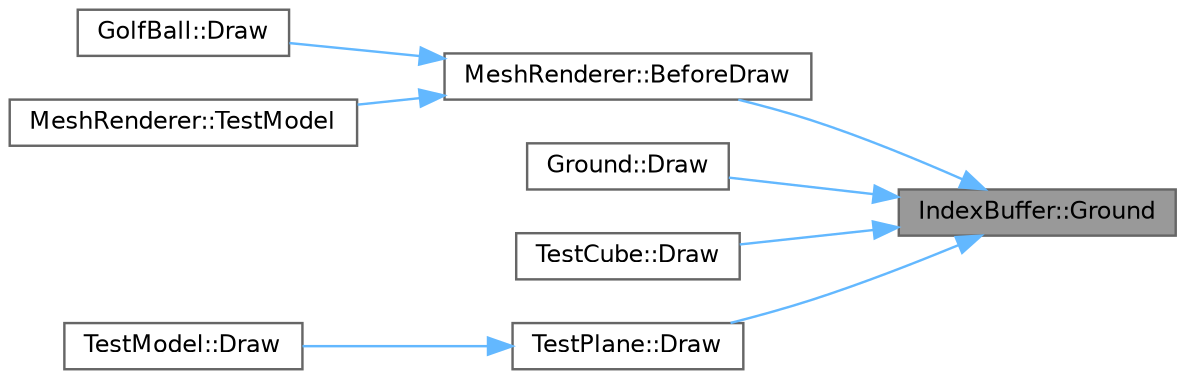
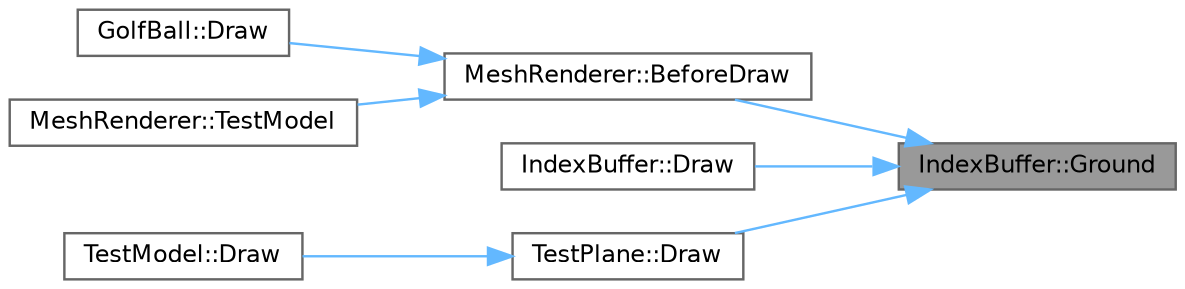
(628, 166) -> none
(628, 256) -> (628, 166)
